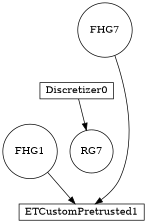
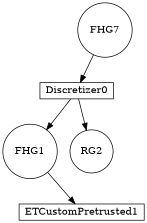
none -> (61, 112)
(129, 131) -> (88, 65)
(92, 151) -> (92, 151)
